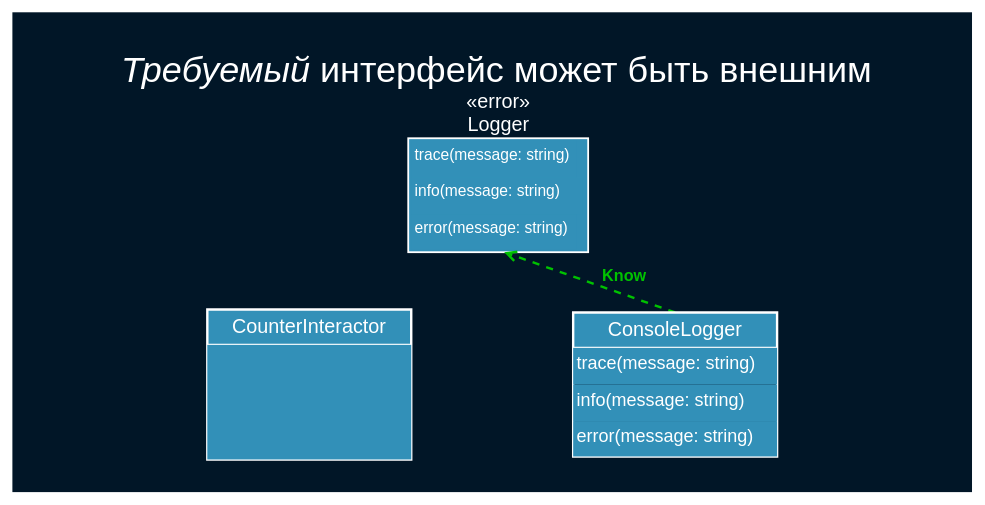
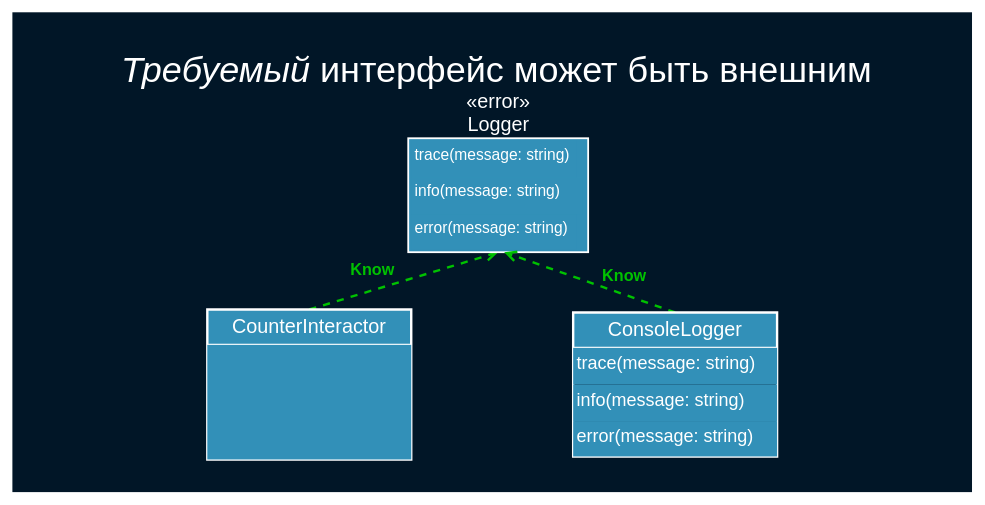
none -> (400, 282)
